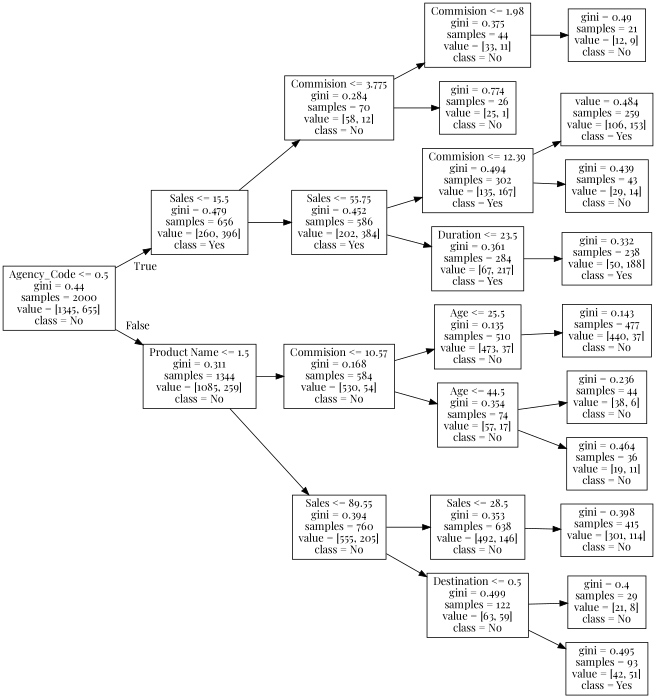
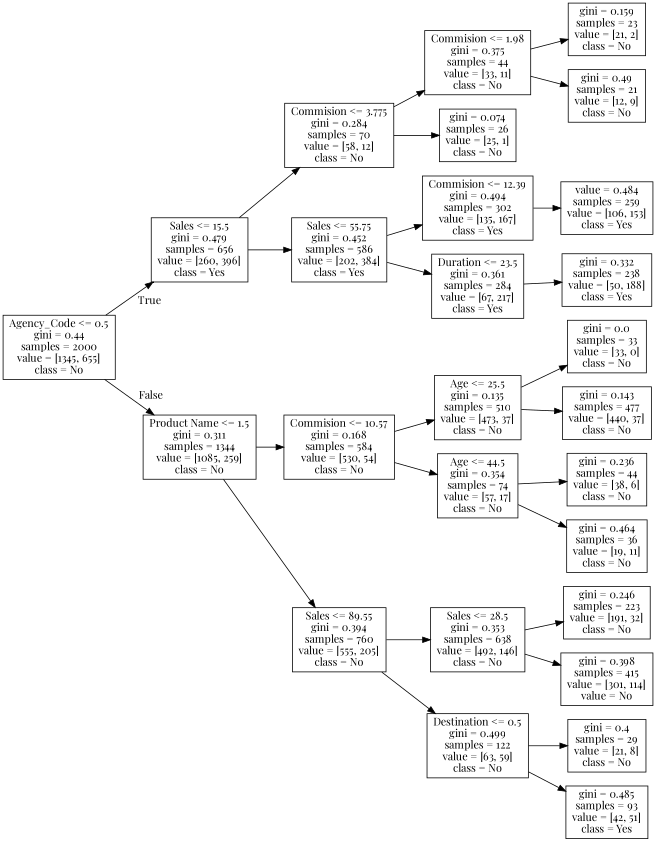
none -> (607, 29)
(478, 108) -> (478, 135)
(607, 186) -> none
none -> (607, 347)
(607, 530) -> (607, 679)
none -> (607, 613)
(607, 669) -> (607, 812)
